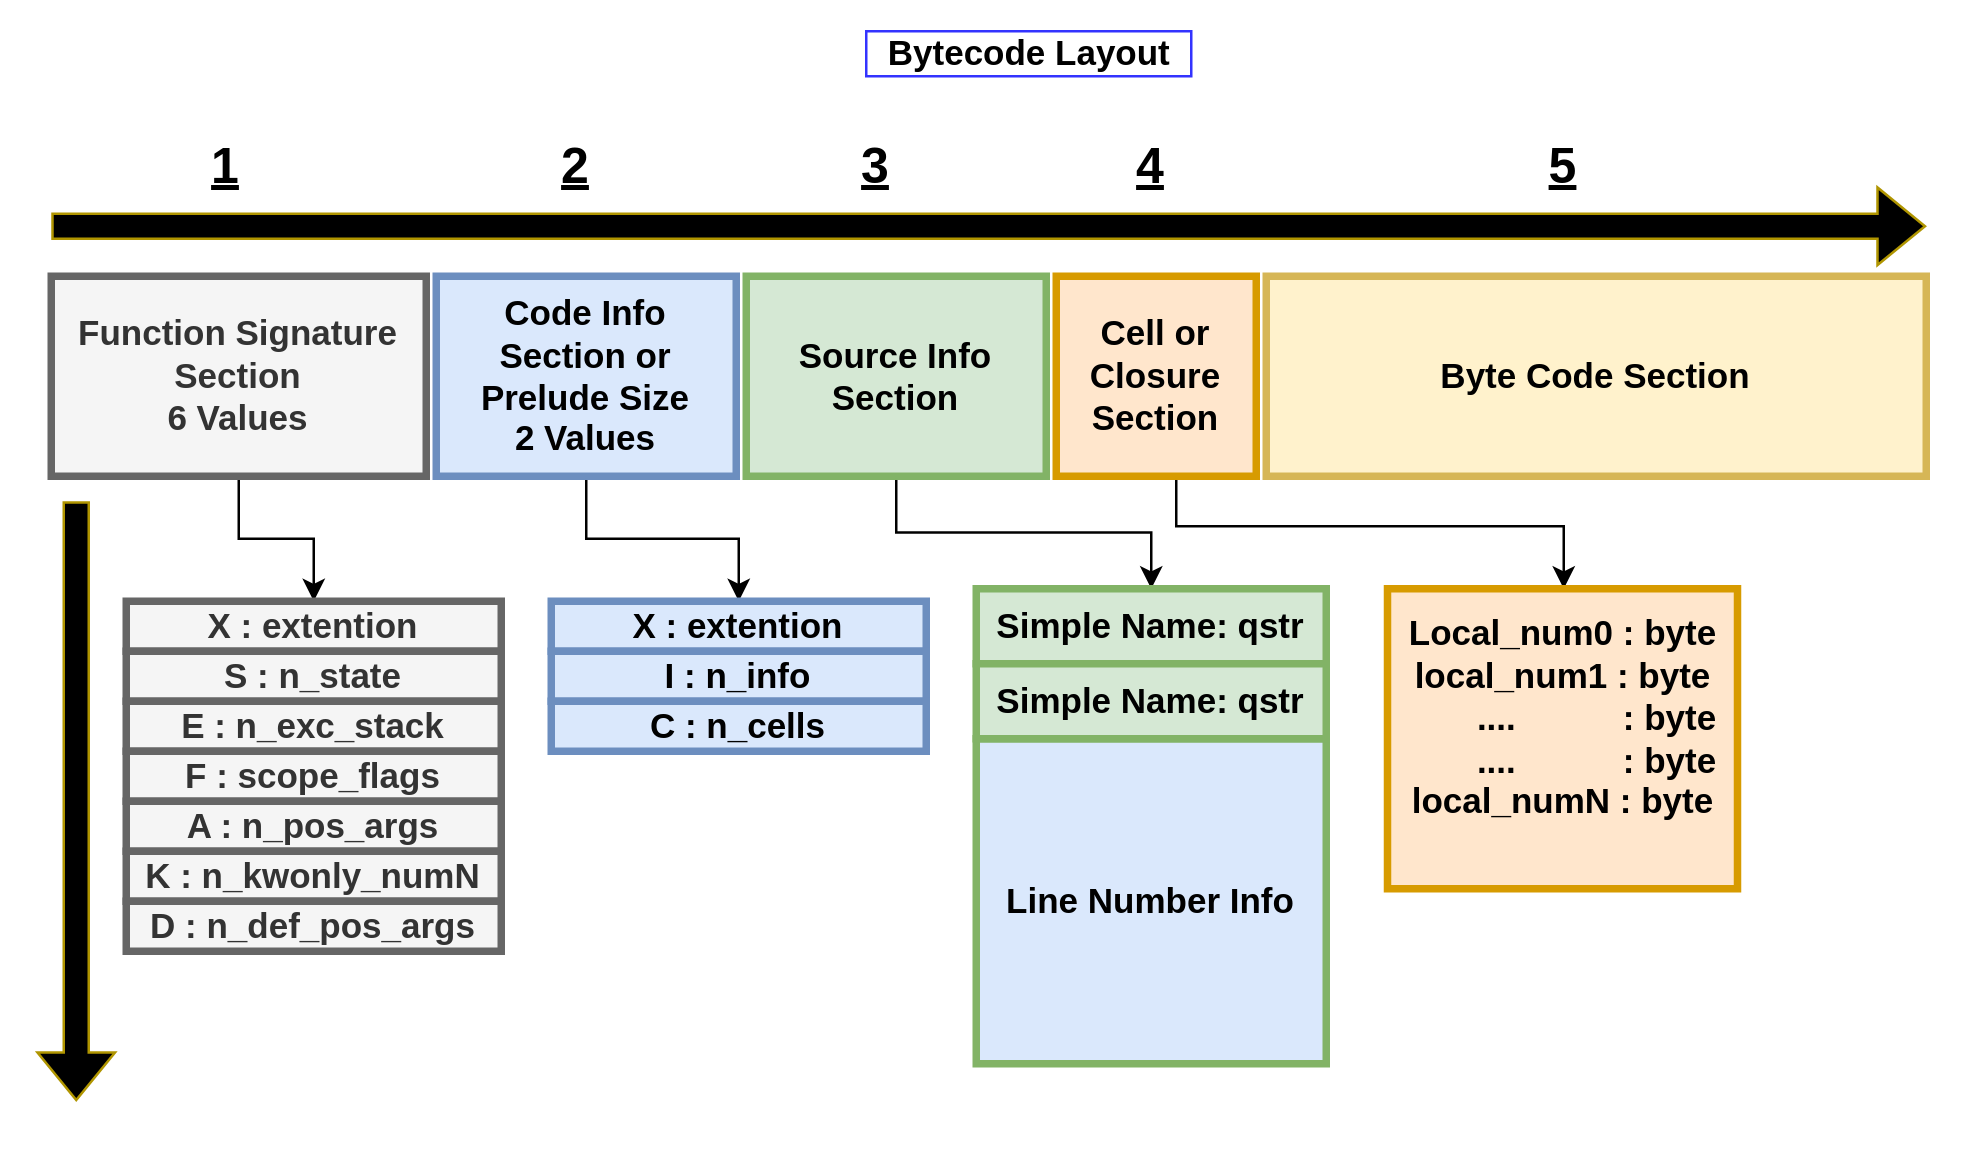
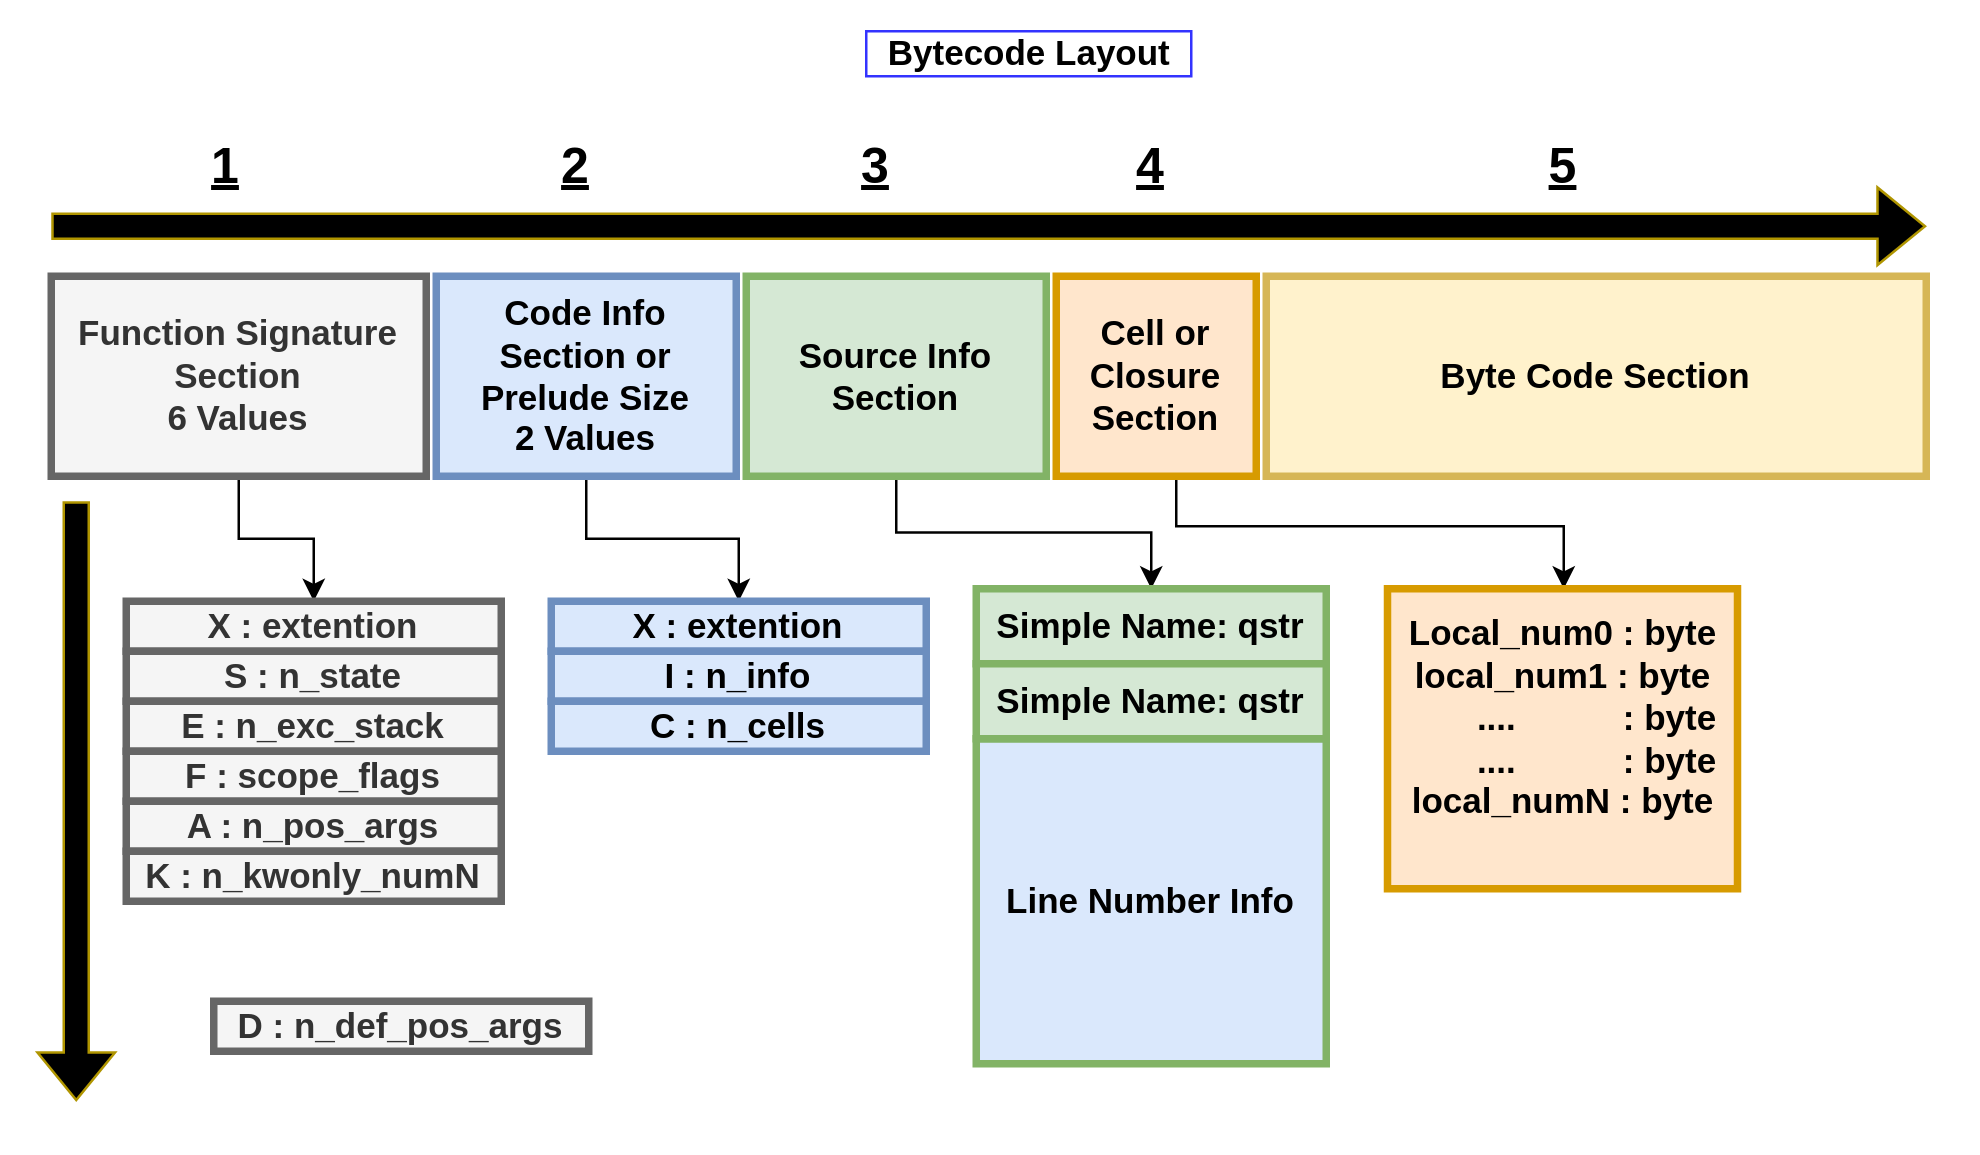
(314, 926) -> (401, 1026)
